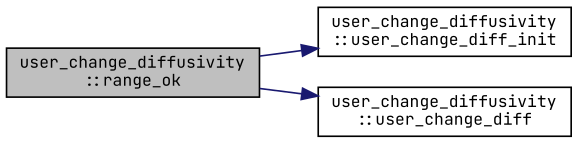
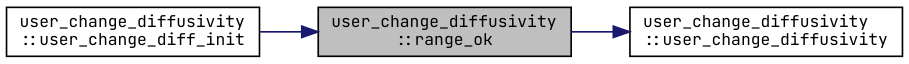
(281, 53) -> (281, 32)
(445, 112) -> (766, 32)
